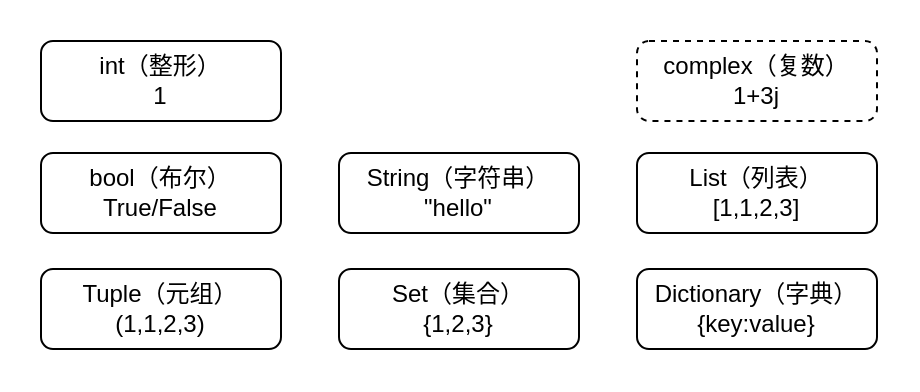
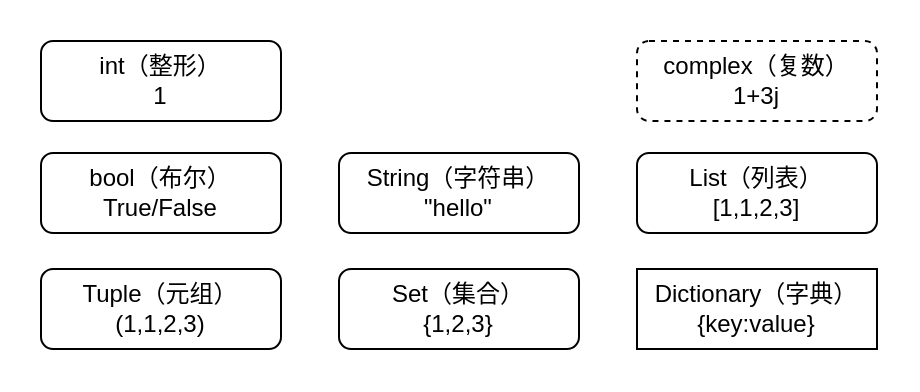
(757, 309) -> (757, 309)
